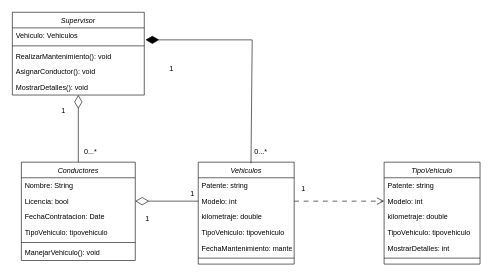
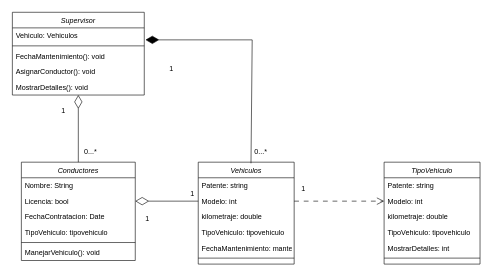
(68, 56) -> (63, 56)
